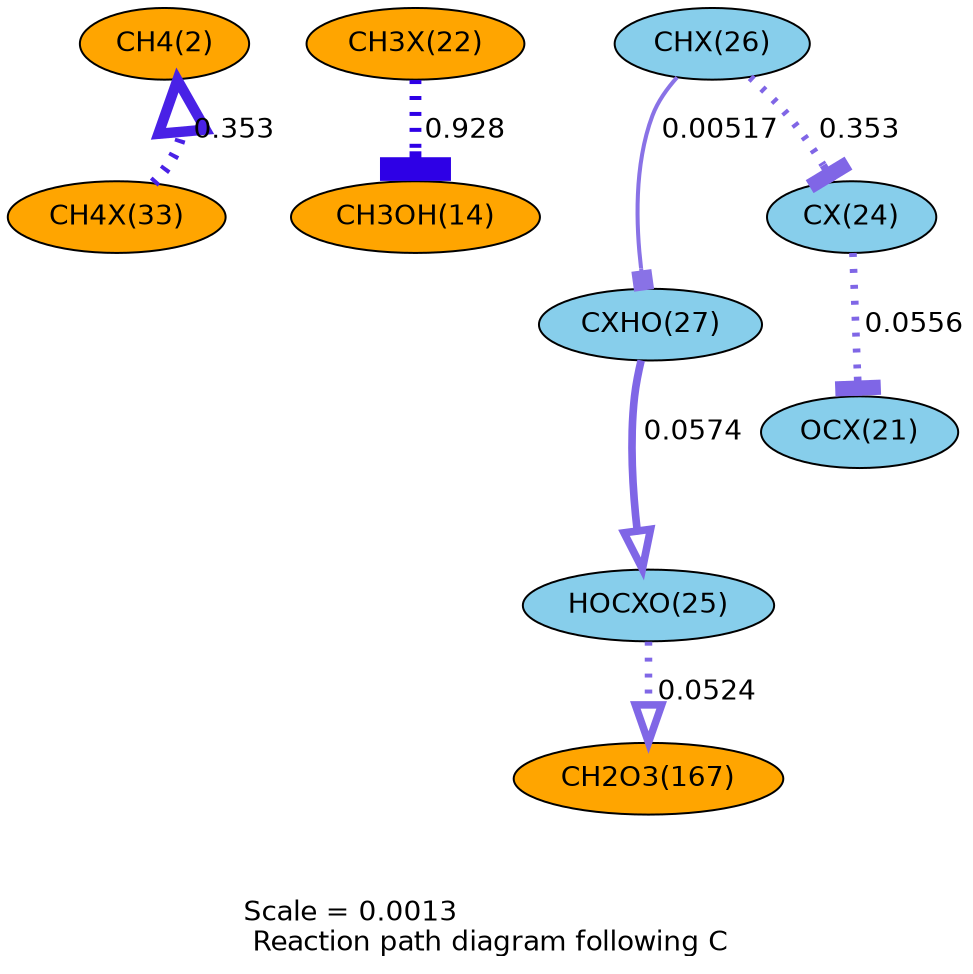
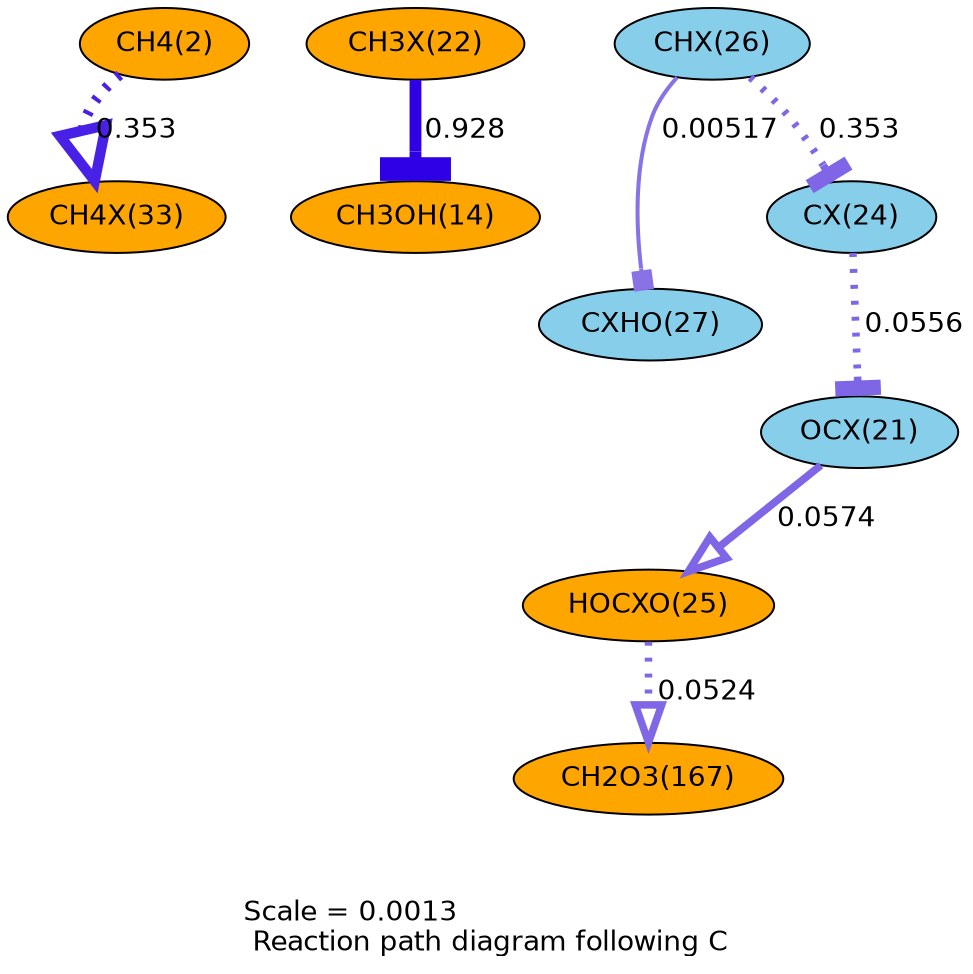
(415, 116) -> (415, 116)
(172, 159) -> (96, 99)
(632, 445) -> (770, 506)
(649, 605) -> (649, 605)
